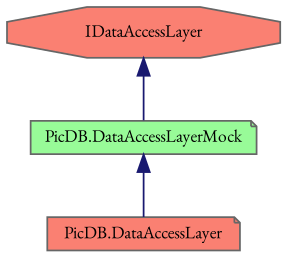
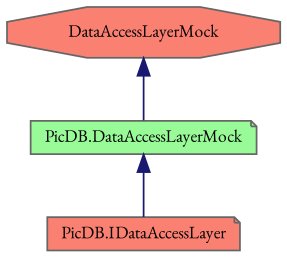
(144, 32) -> (144, 32)
(144, 234) -> (144, 234)
